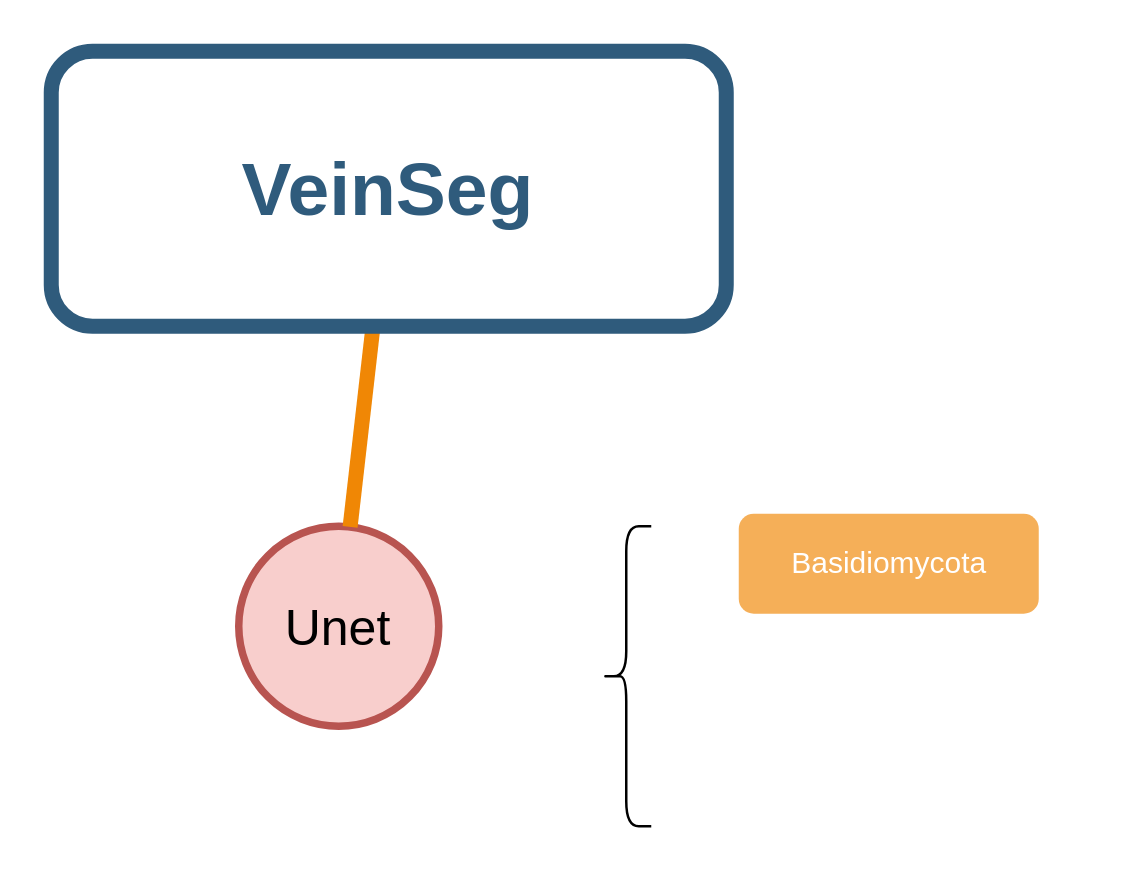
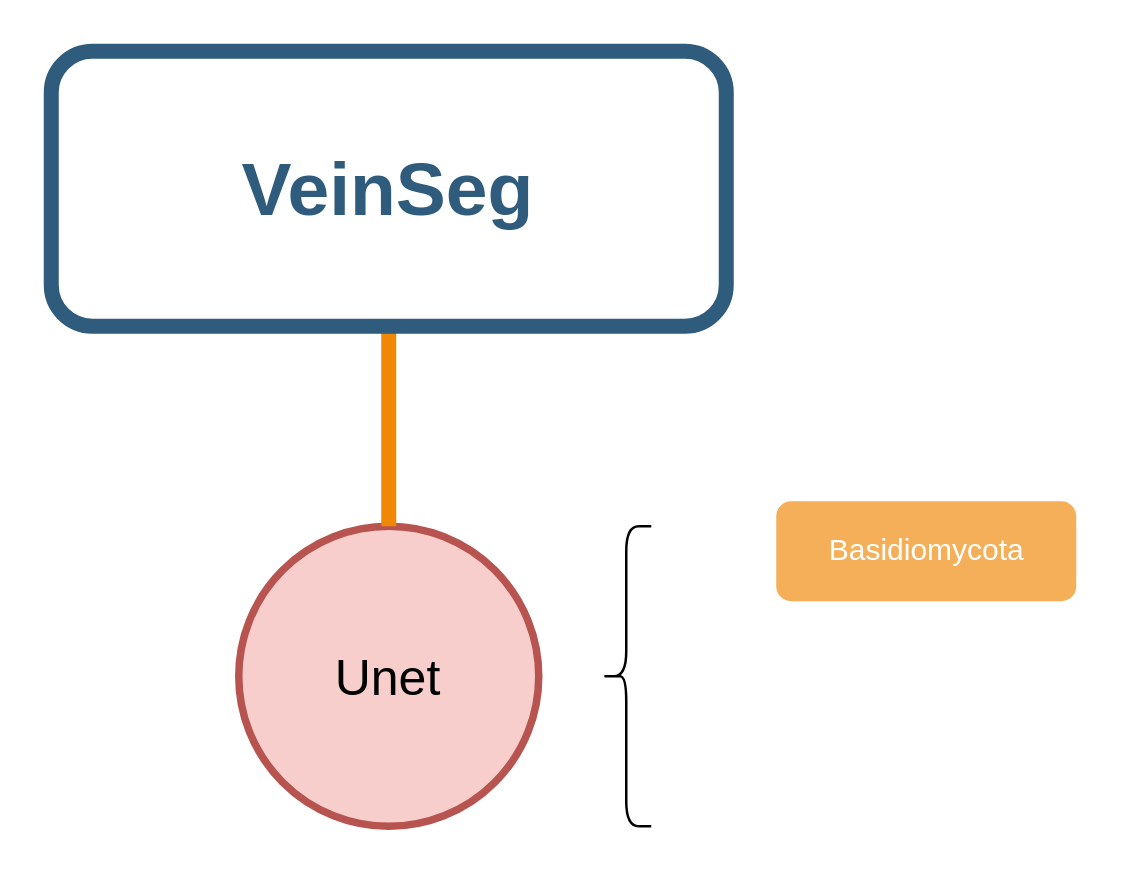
(889, 564) -> (926, 551)
(339, 626) -> (389, 676)
